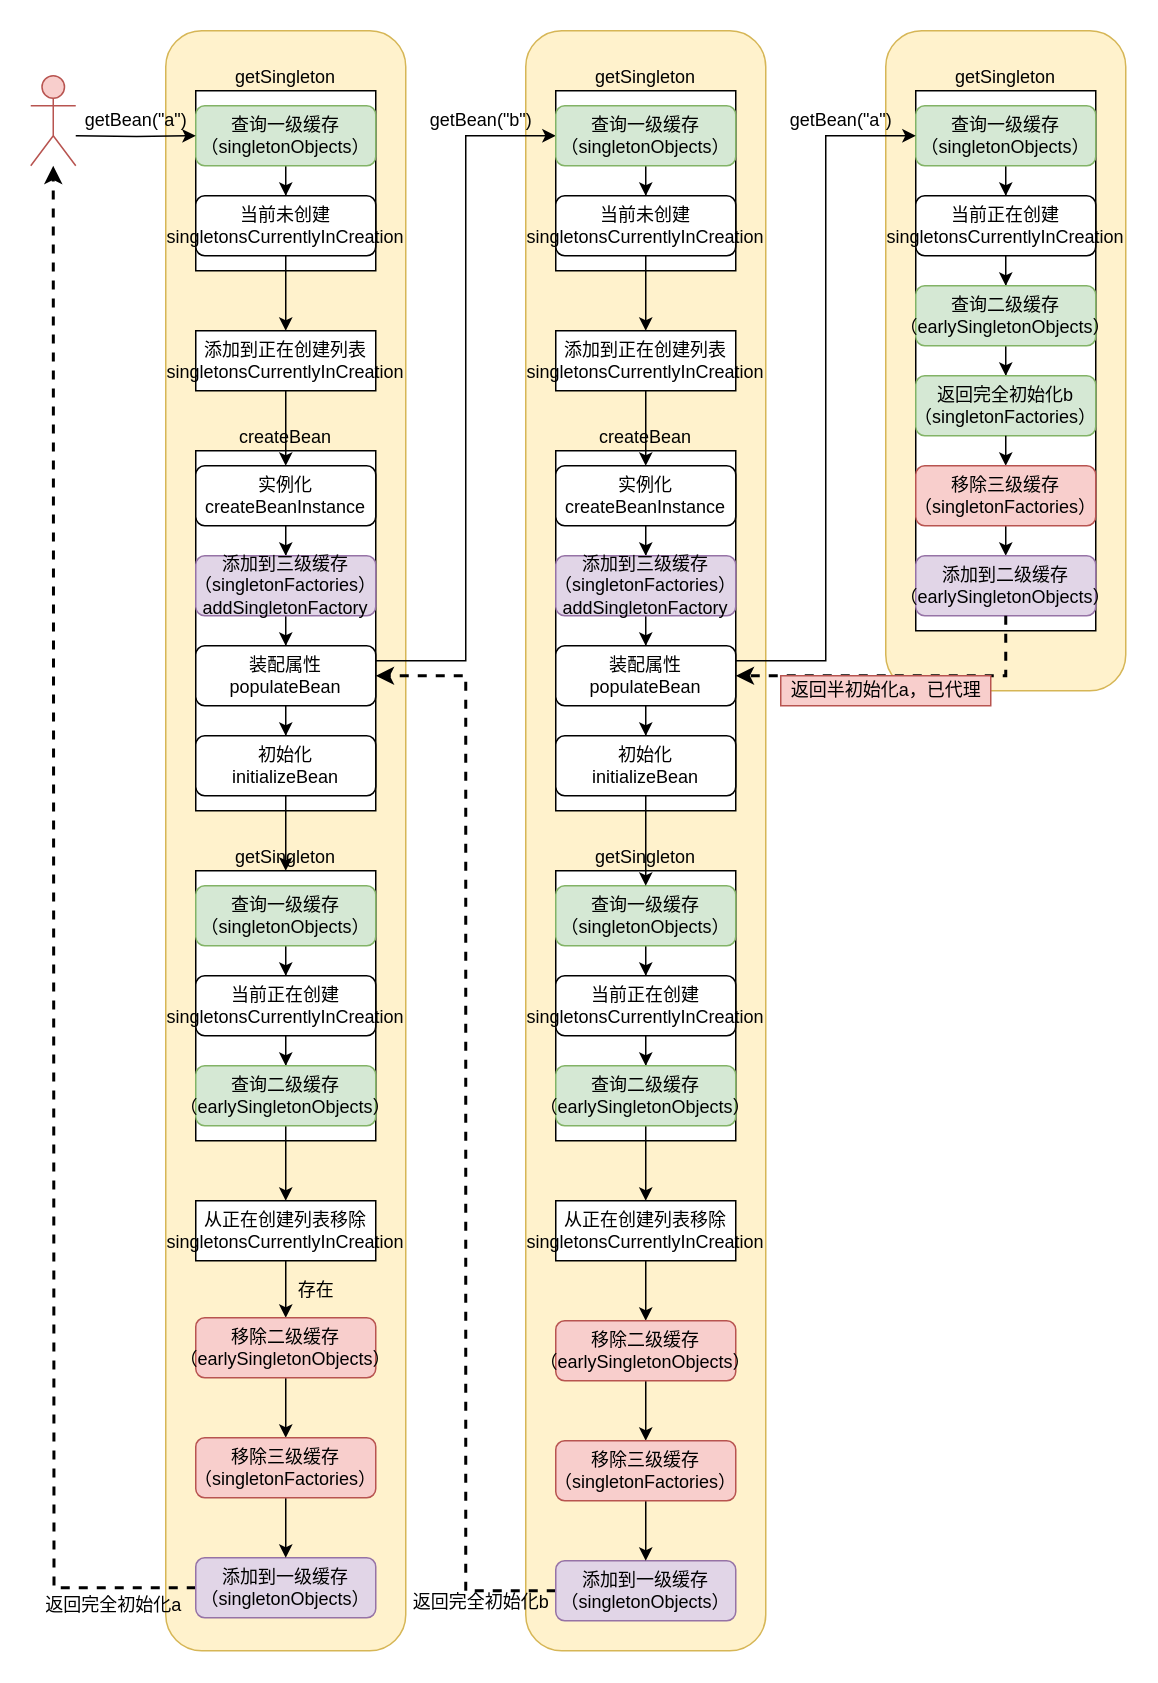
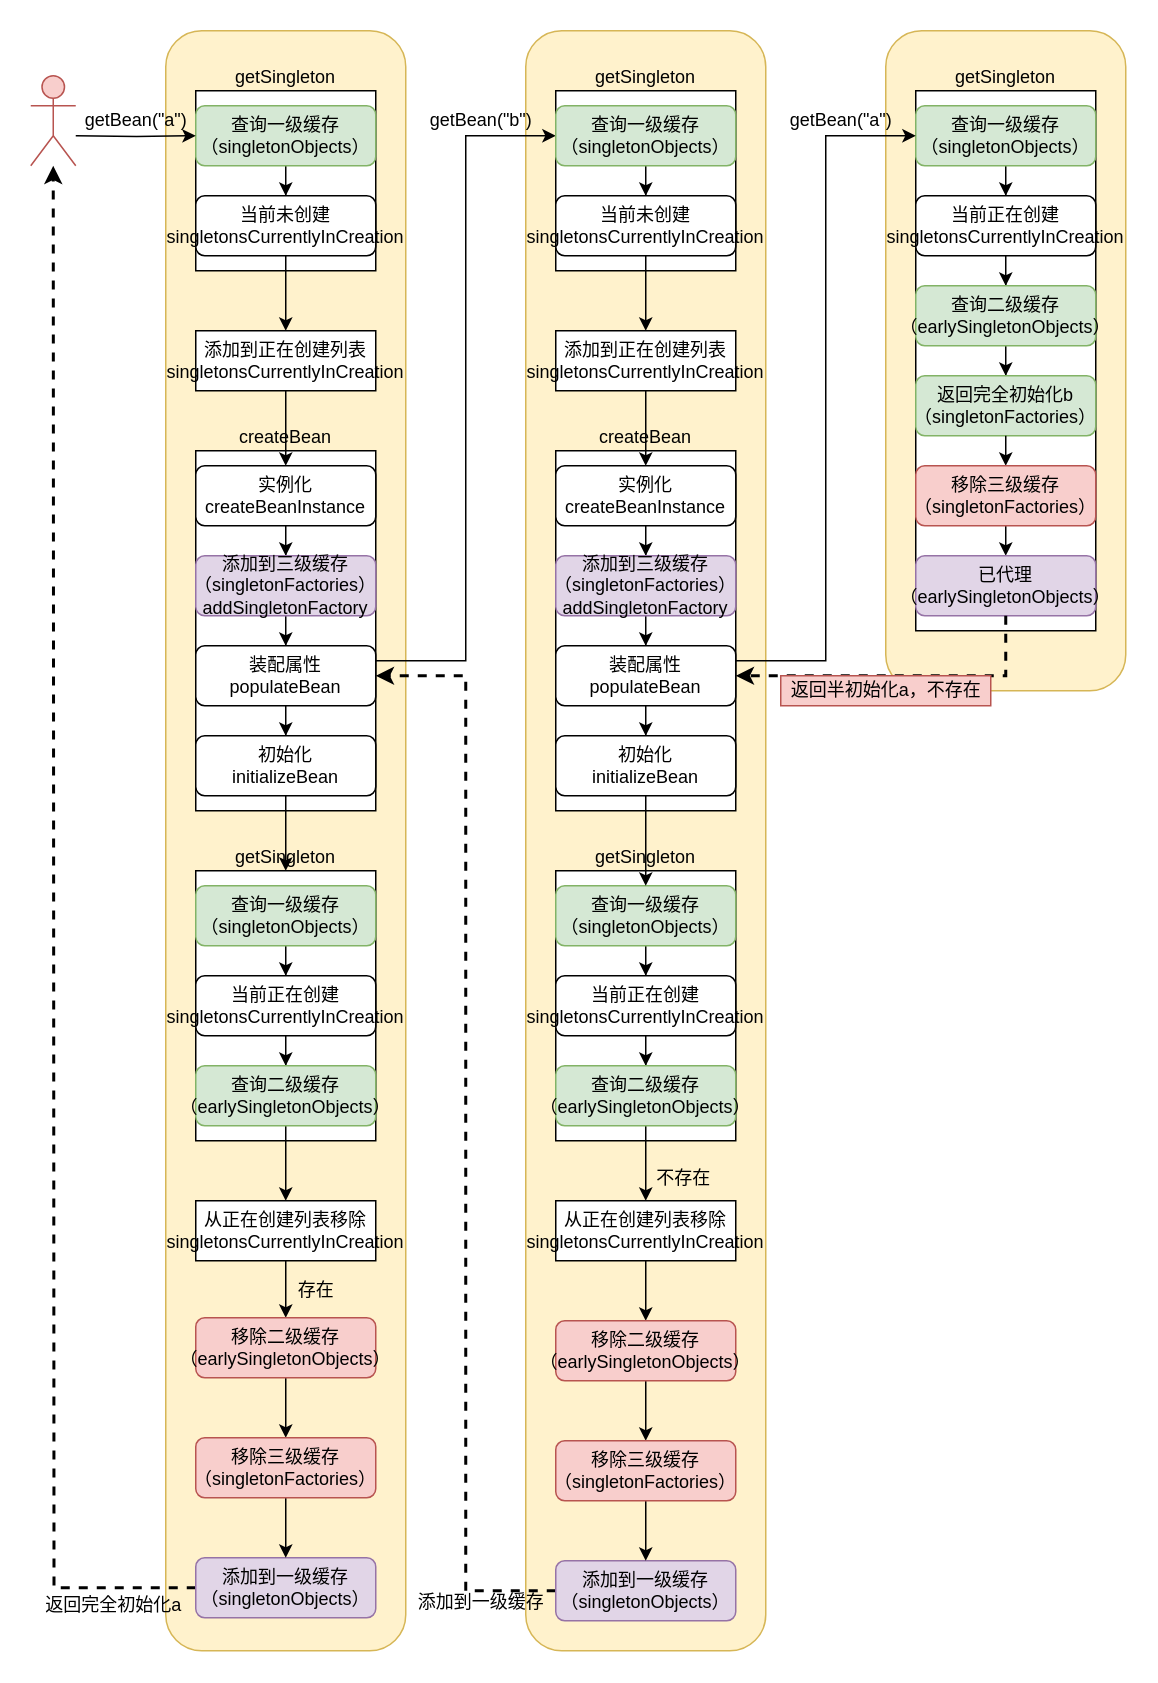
(1006, 586) -> (1006, 586)
(887, 691) -> (887, 691)
none -> (683, 1178)
(482, 1603) -> (482, 1603)
